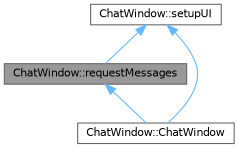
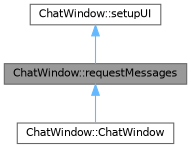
(197, 79) -> none
